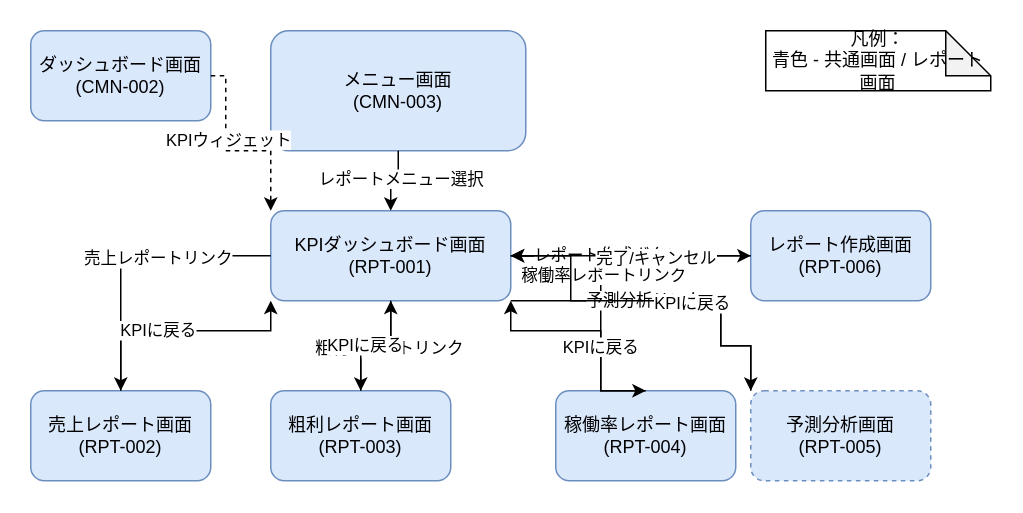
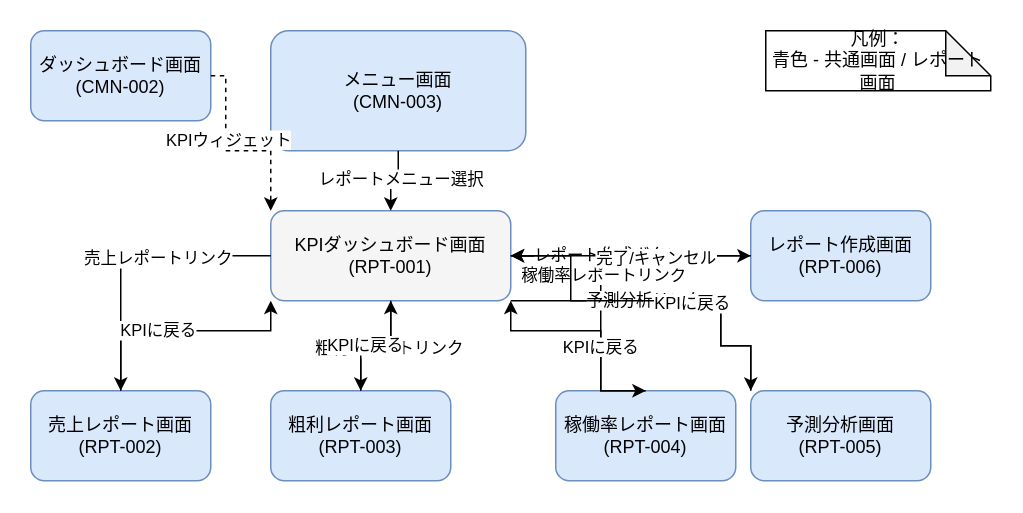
(391, 256) -> (391, 256)
(841, 436) -> (841, 436)
